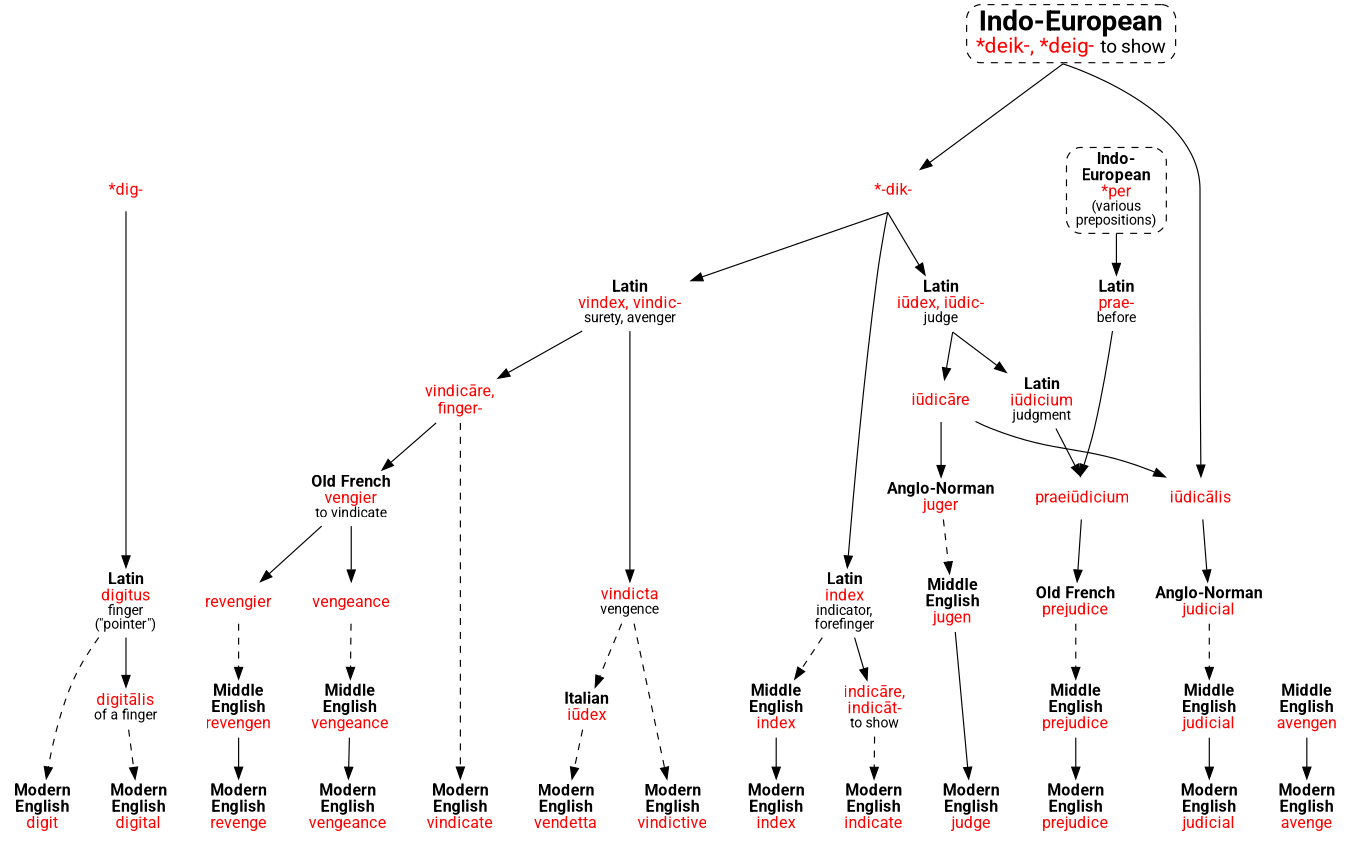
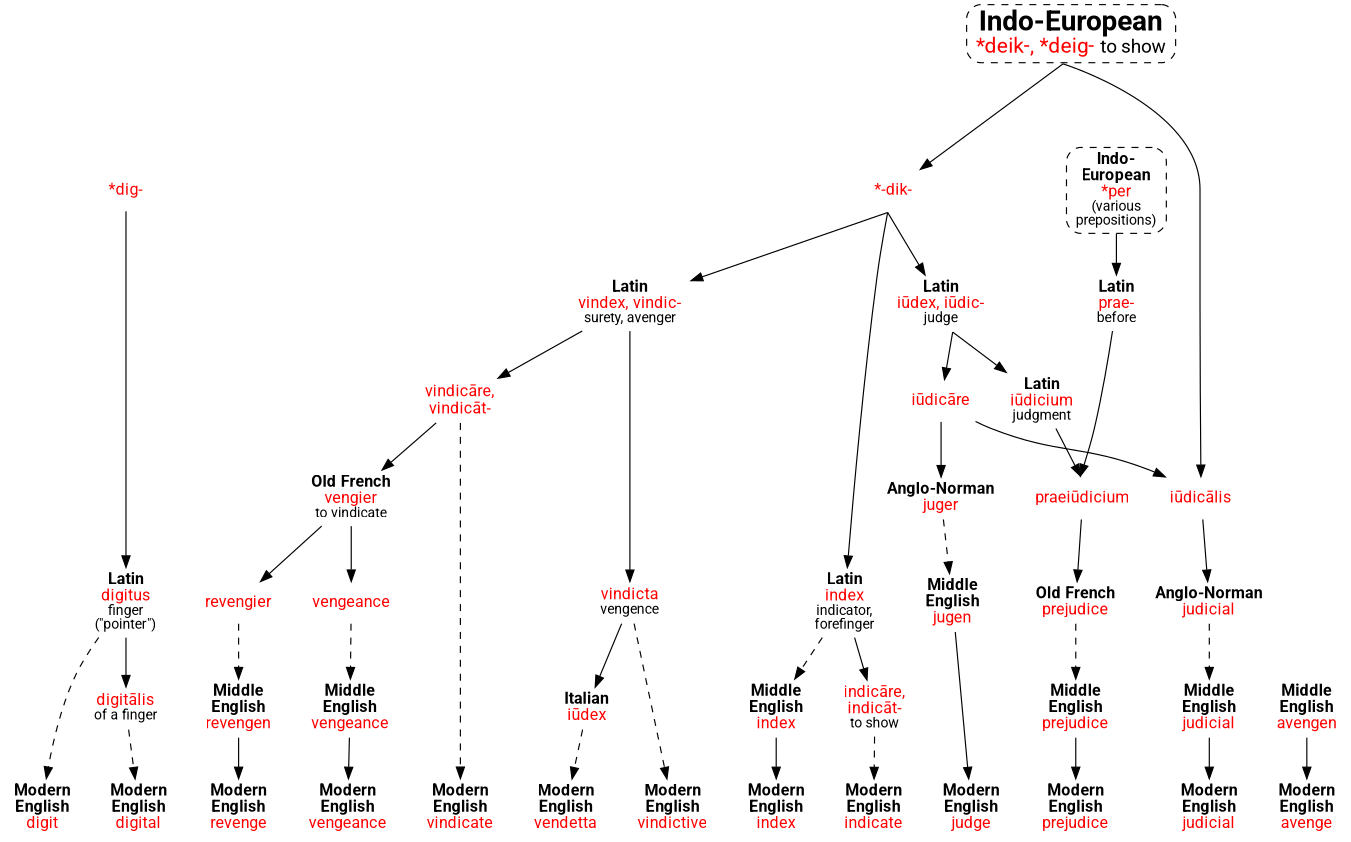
(460, 409) -> (460, 409)
(611, 650) -> (611, 650)
